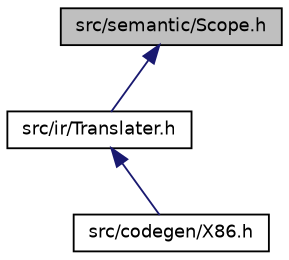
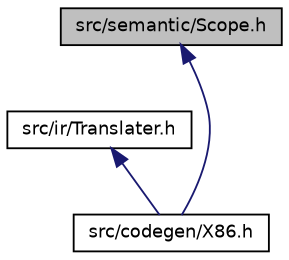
(130, 86) -> (209, 139)
